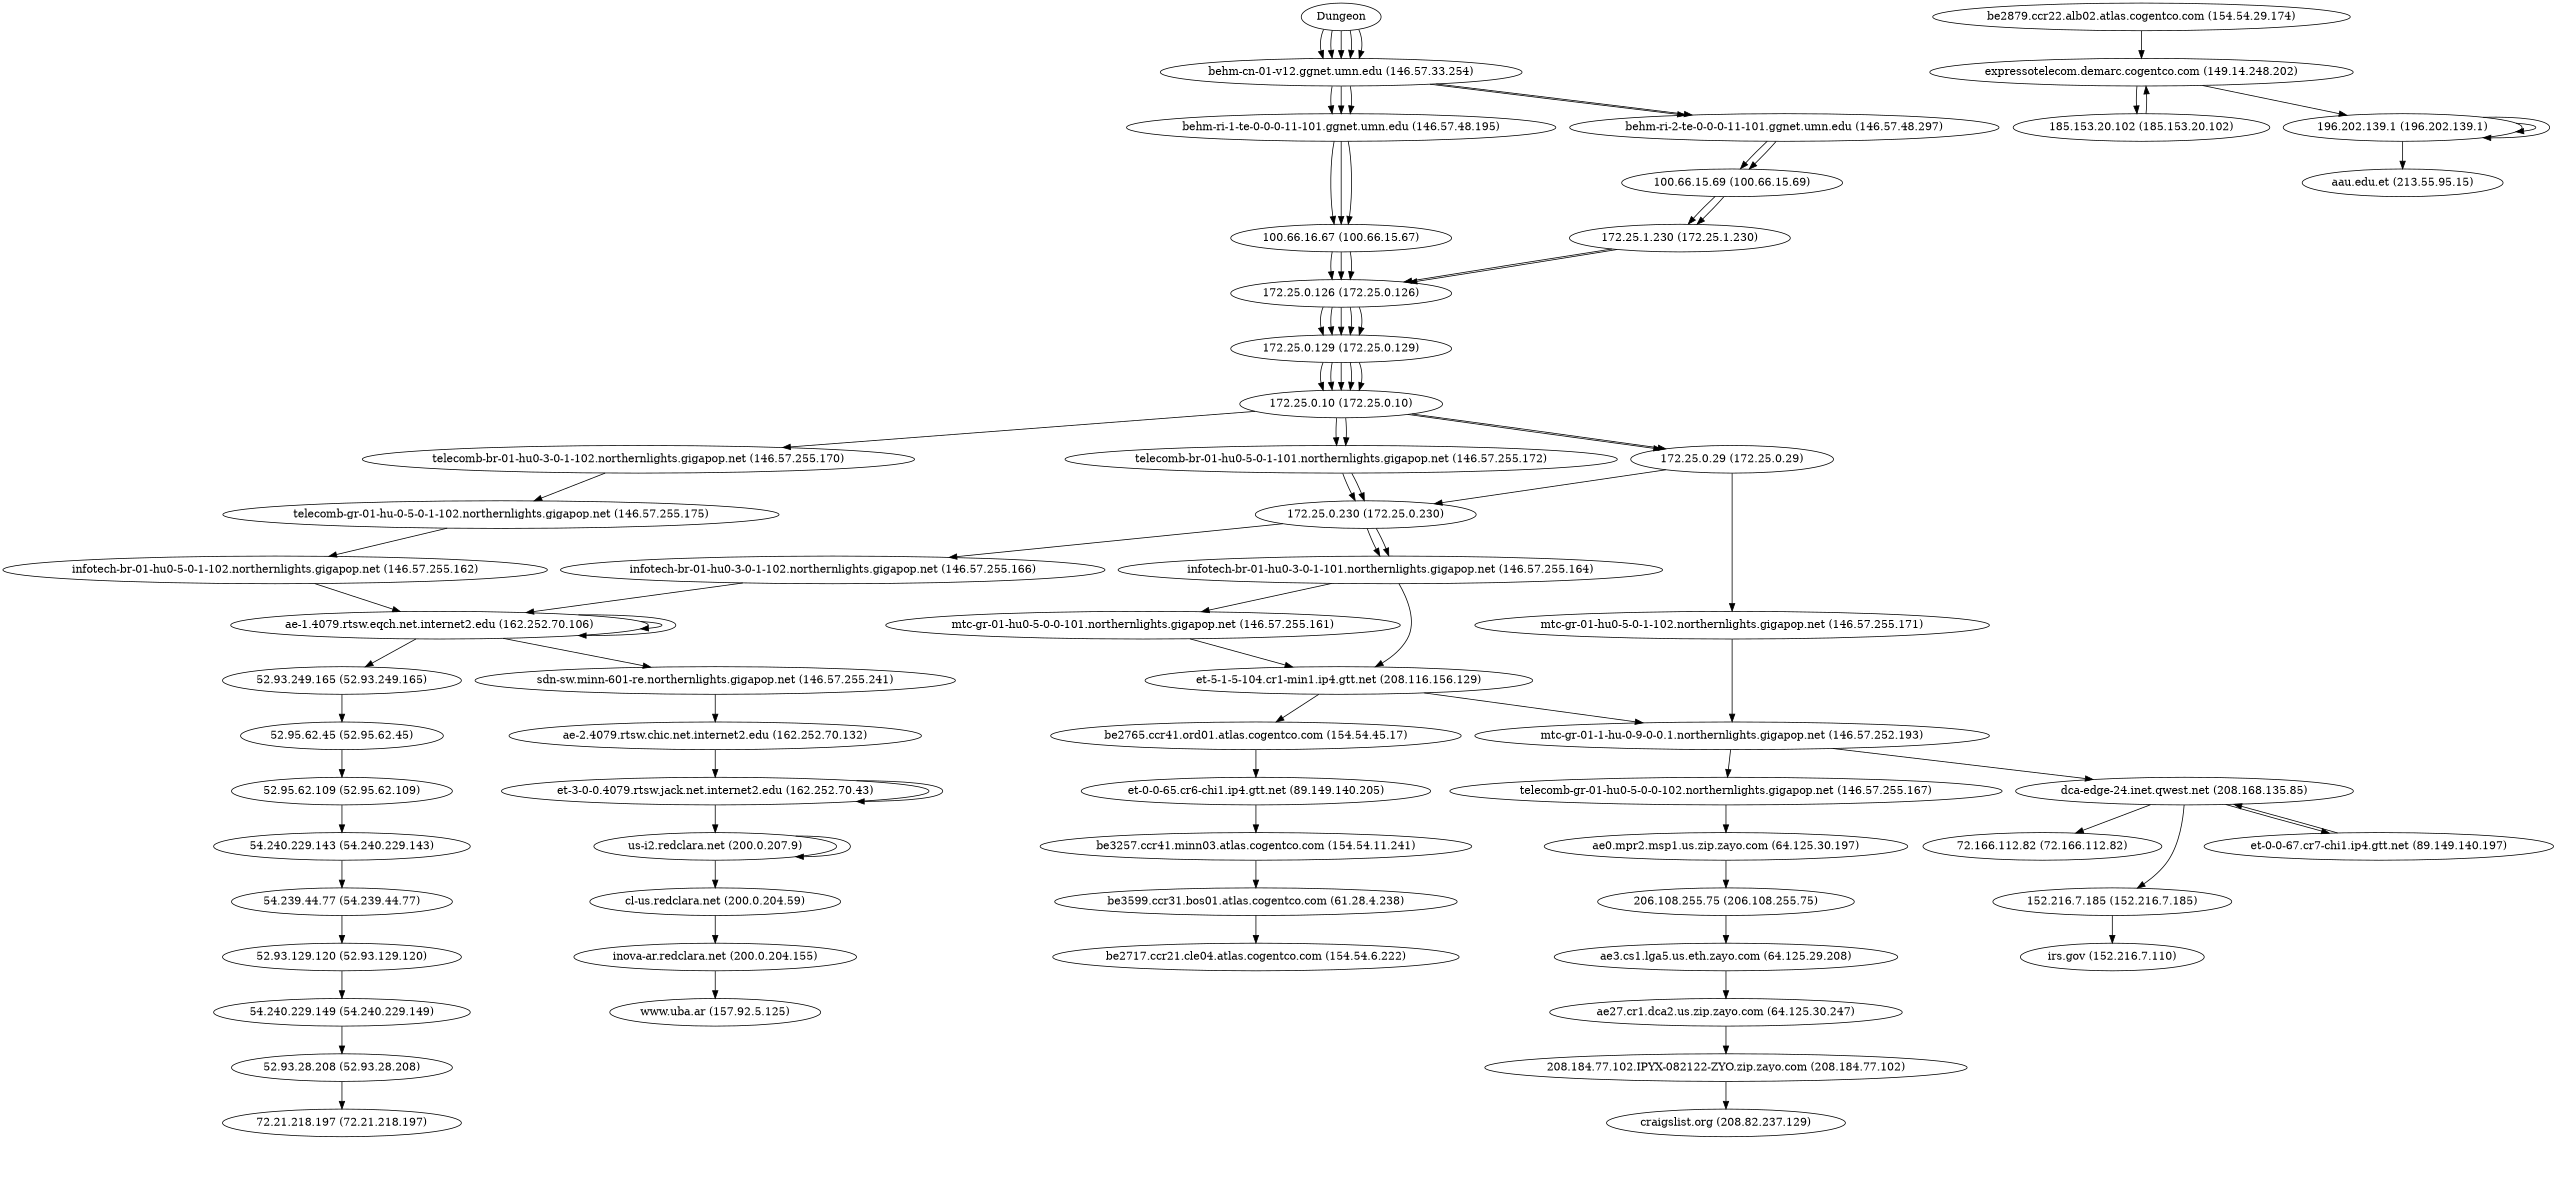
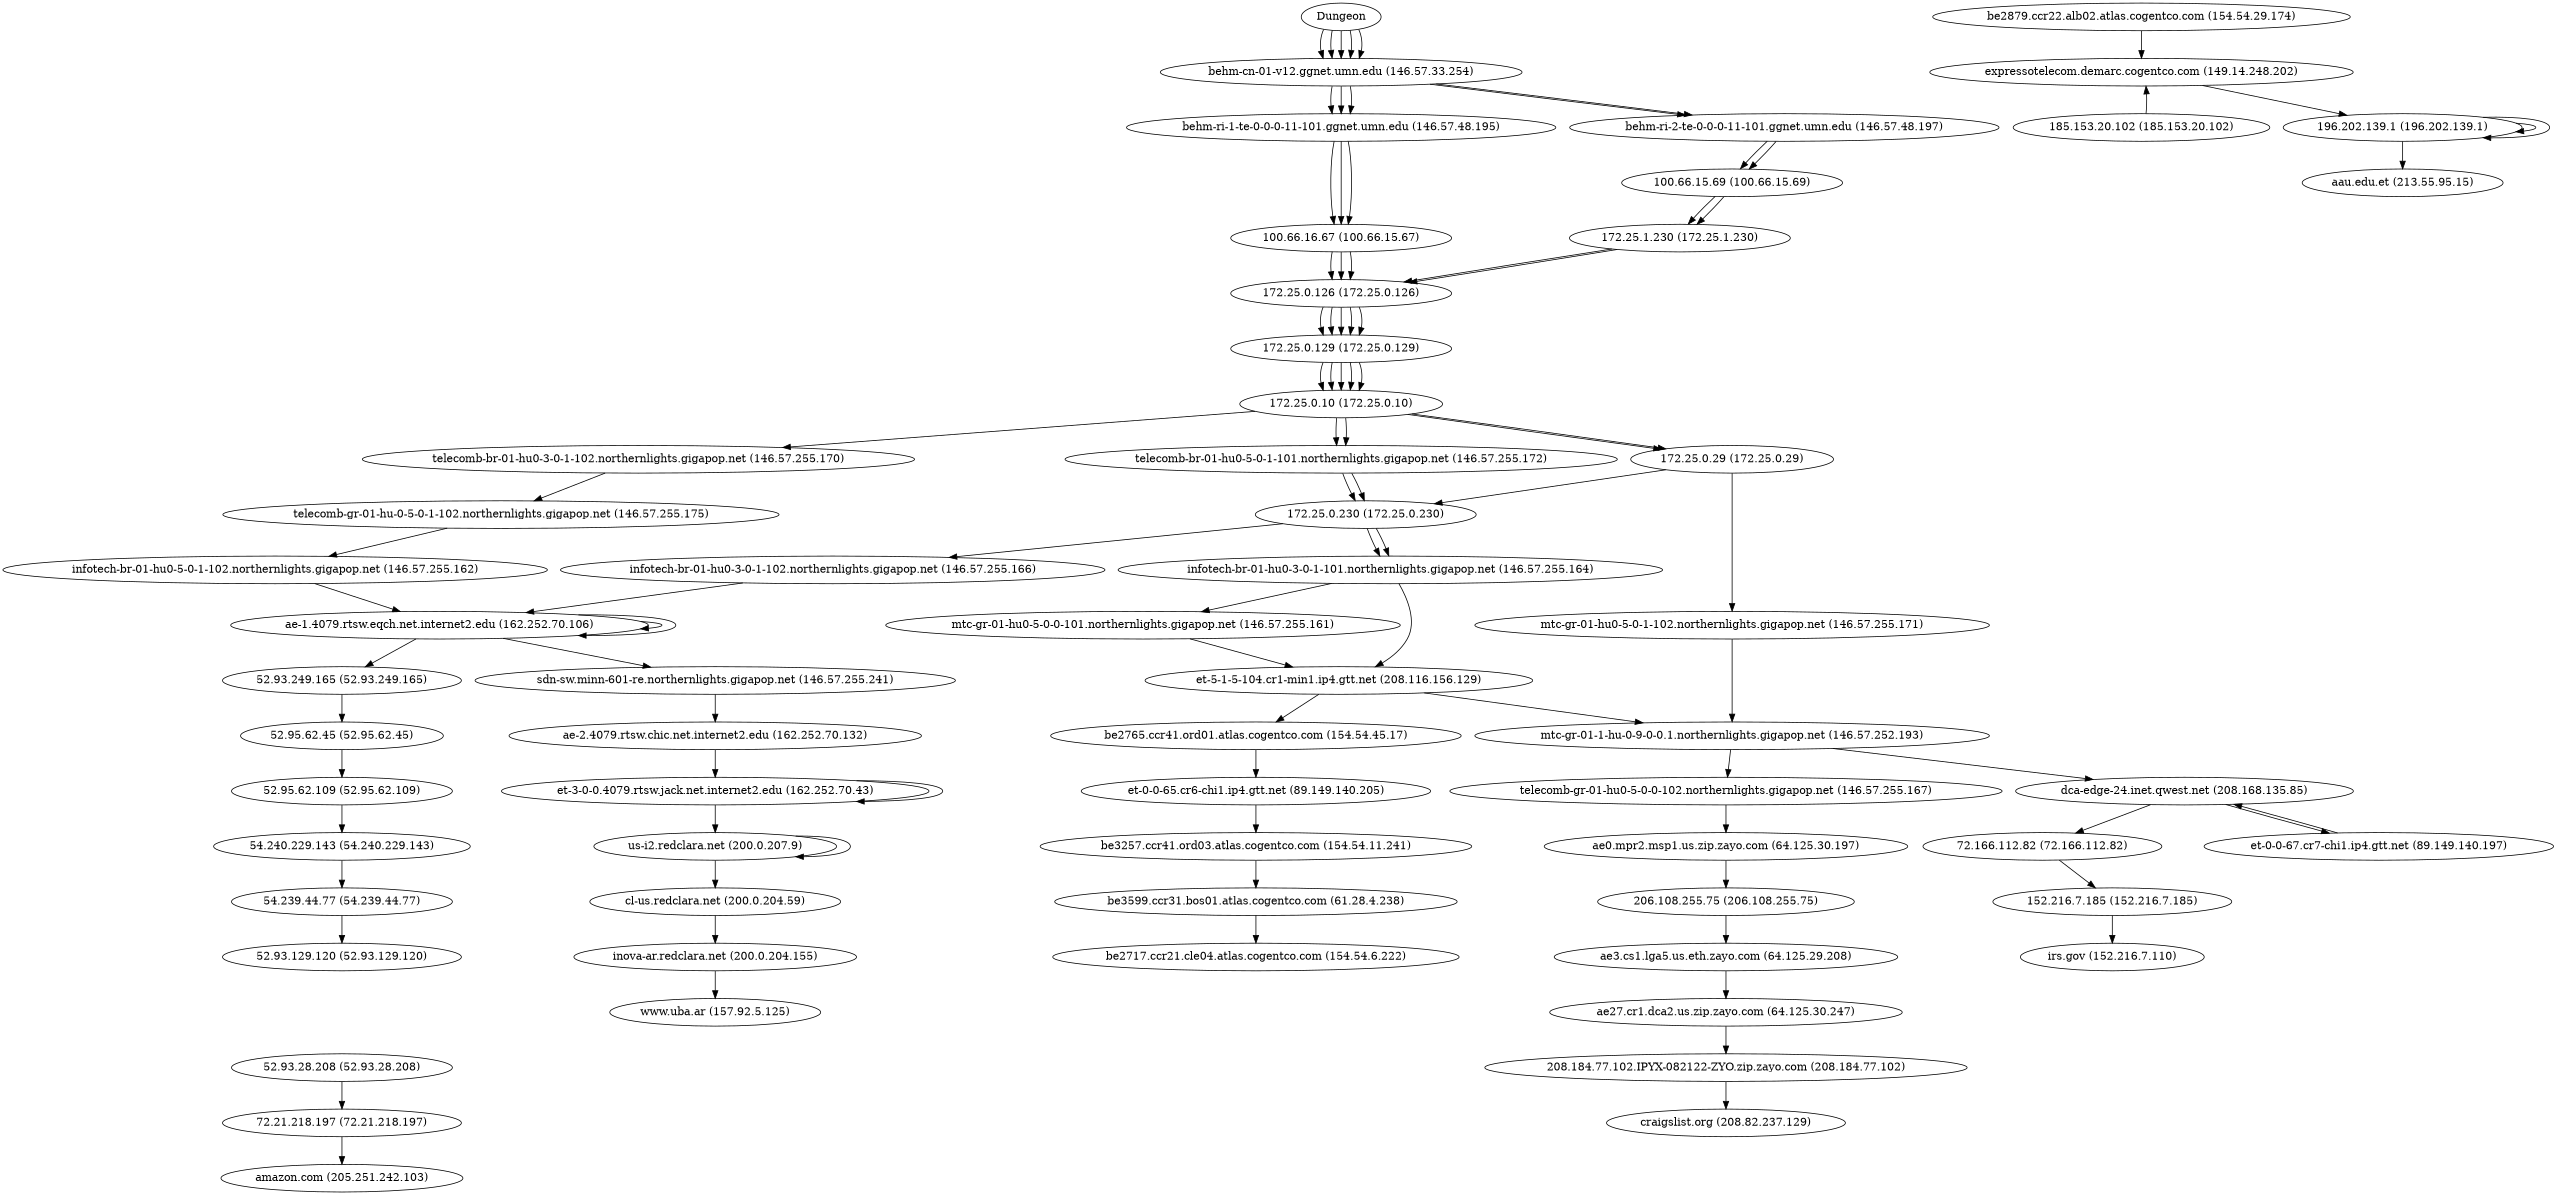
(2136, 96) -> none
(1784, 127) -> (1784, 127)
(1256, 846) -> (1256, 846)
(2174, 850) -> (2074, 872)
(342, 1012) -> none
none -> (342, 1178)
